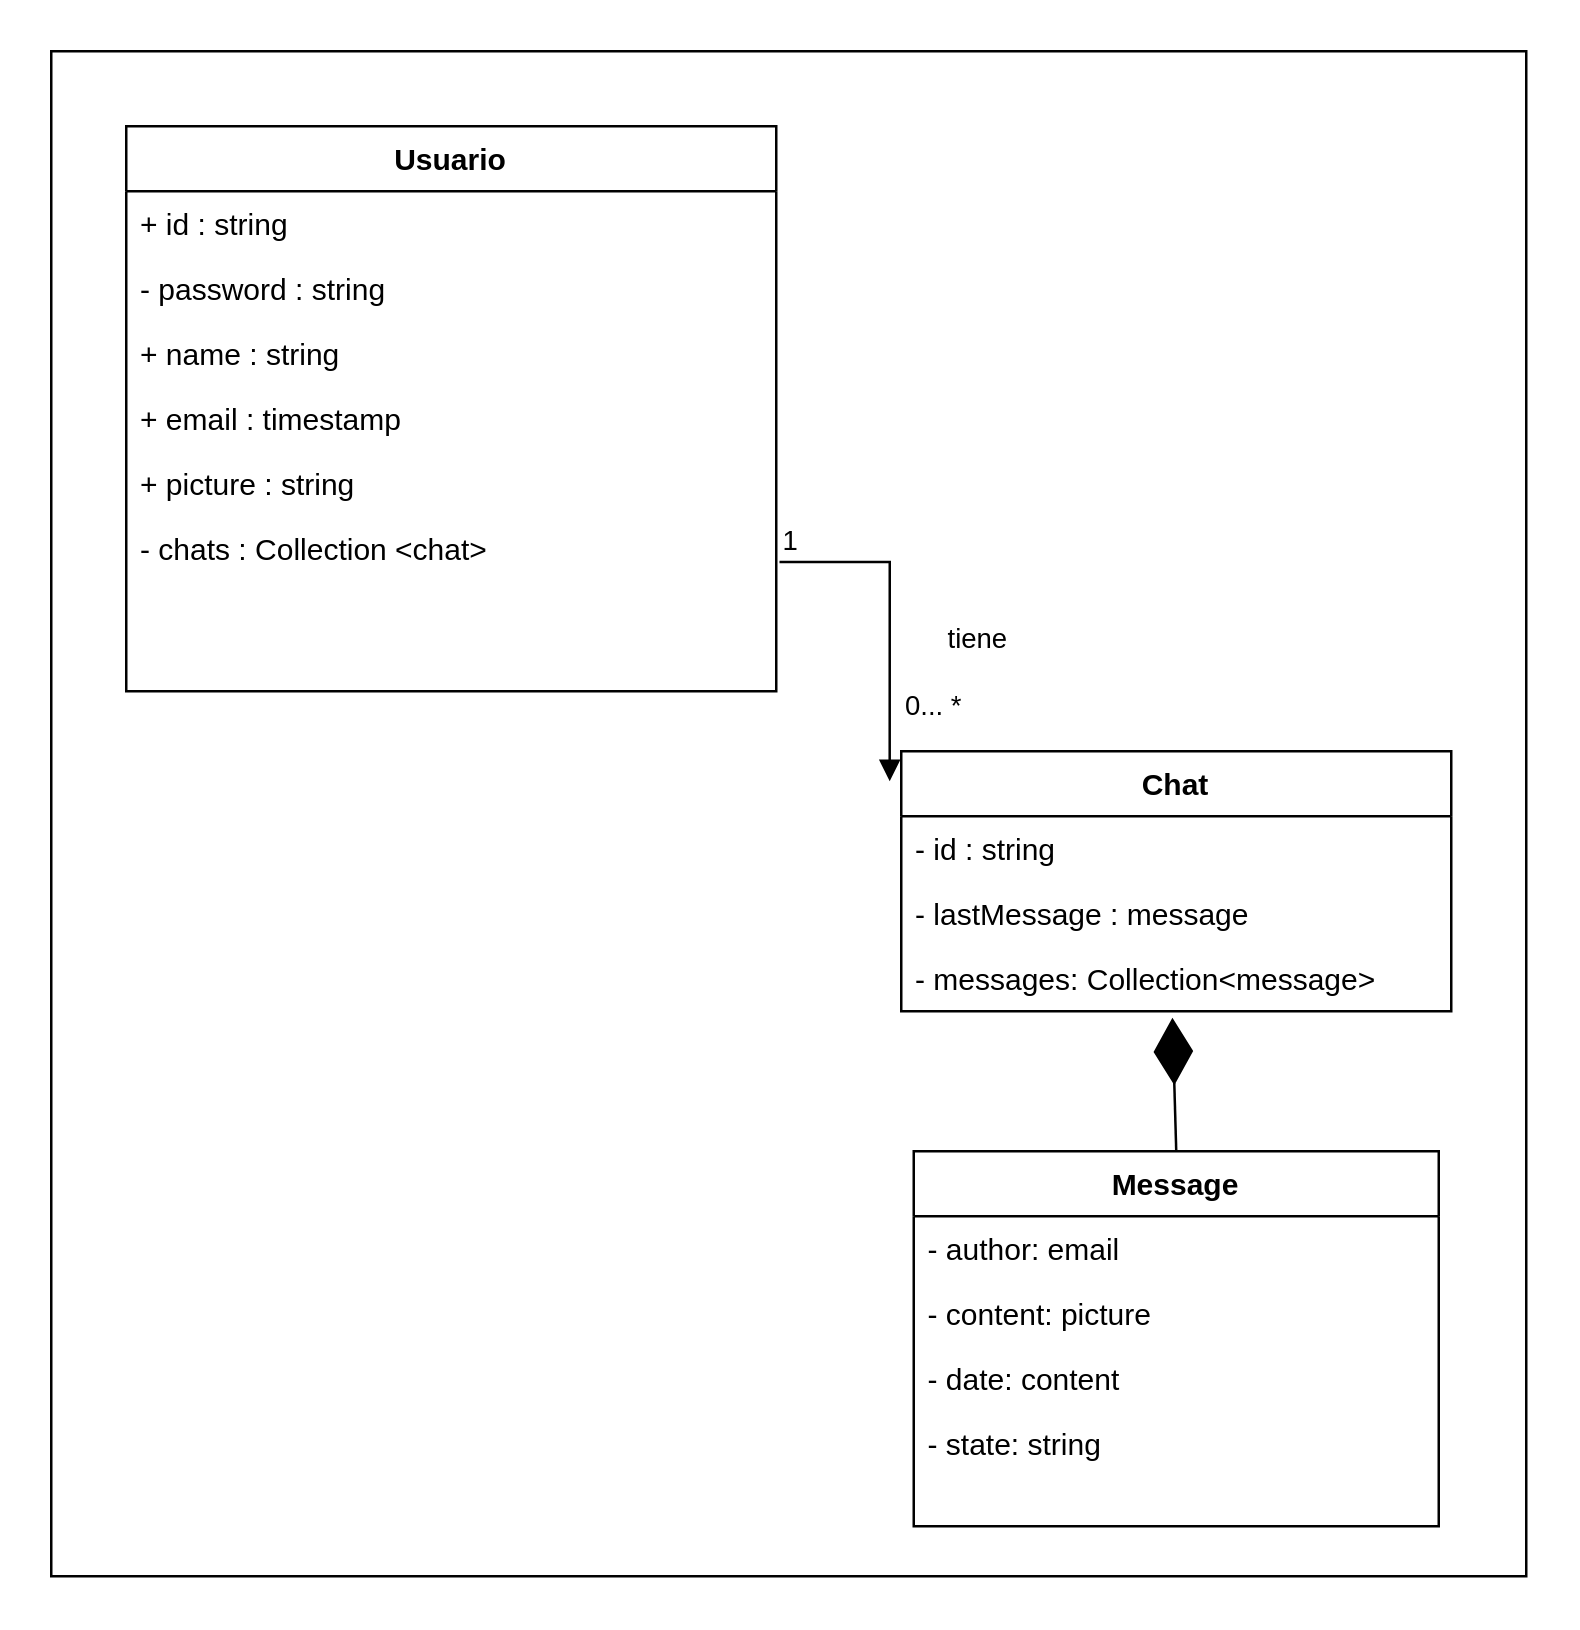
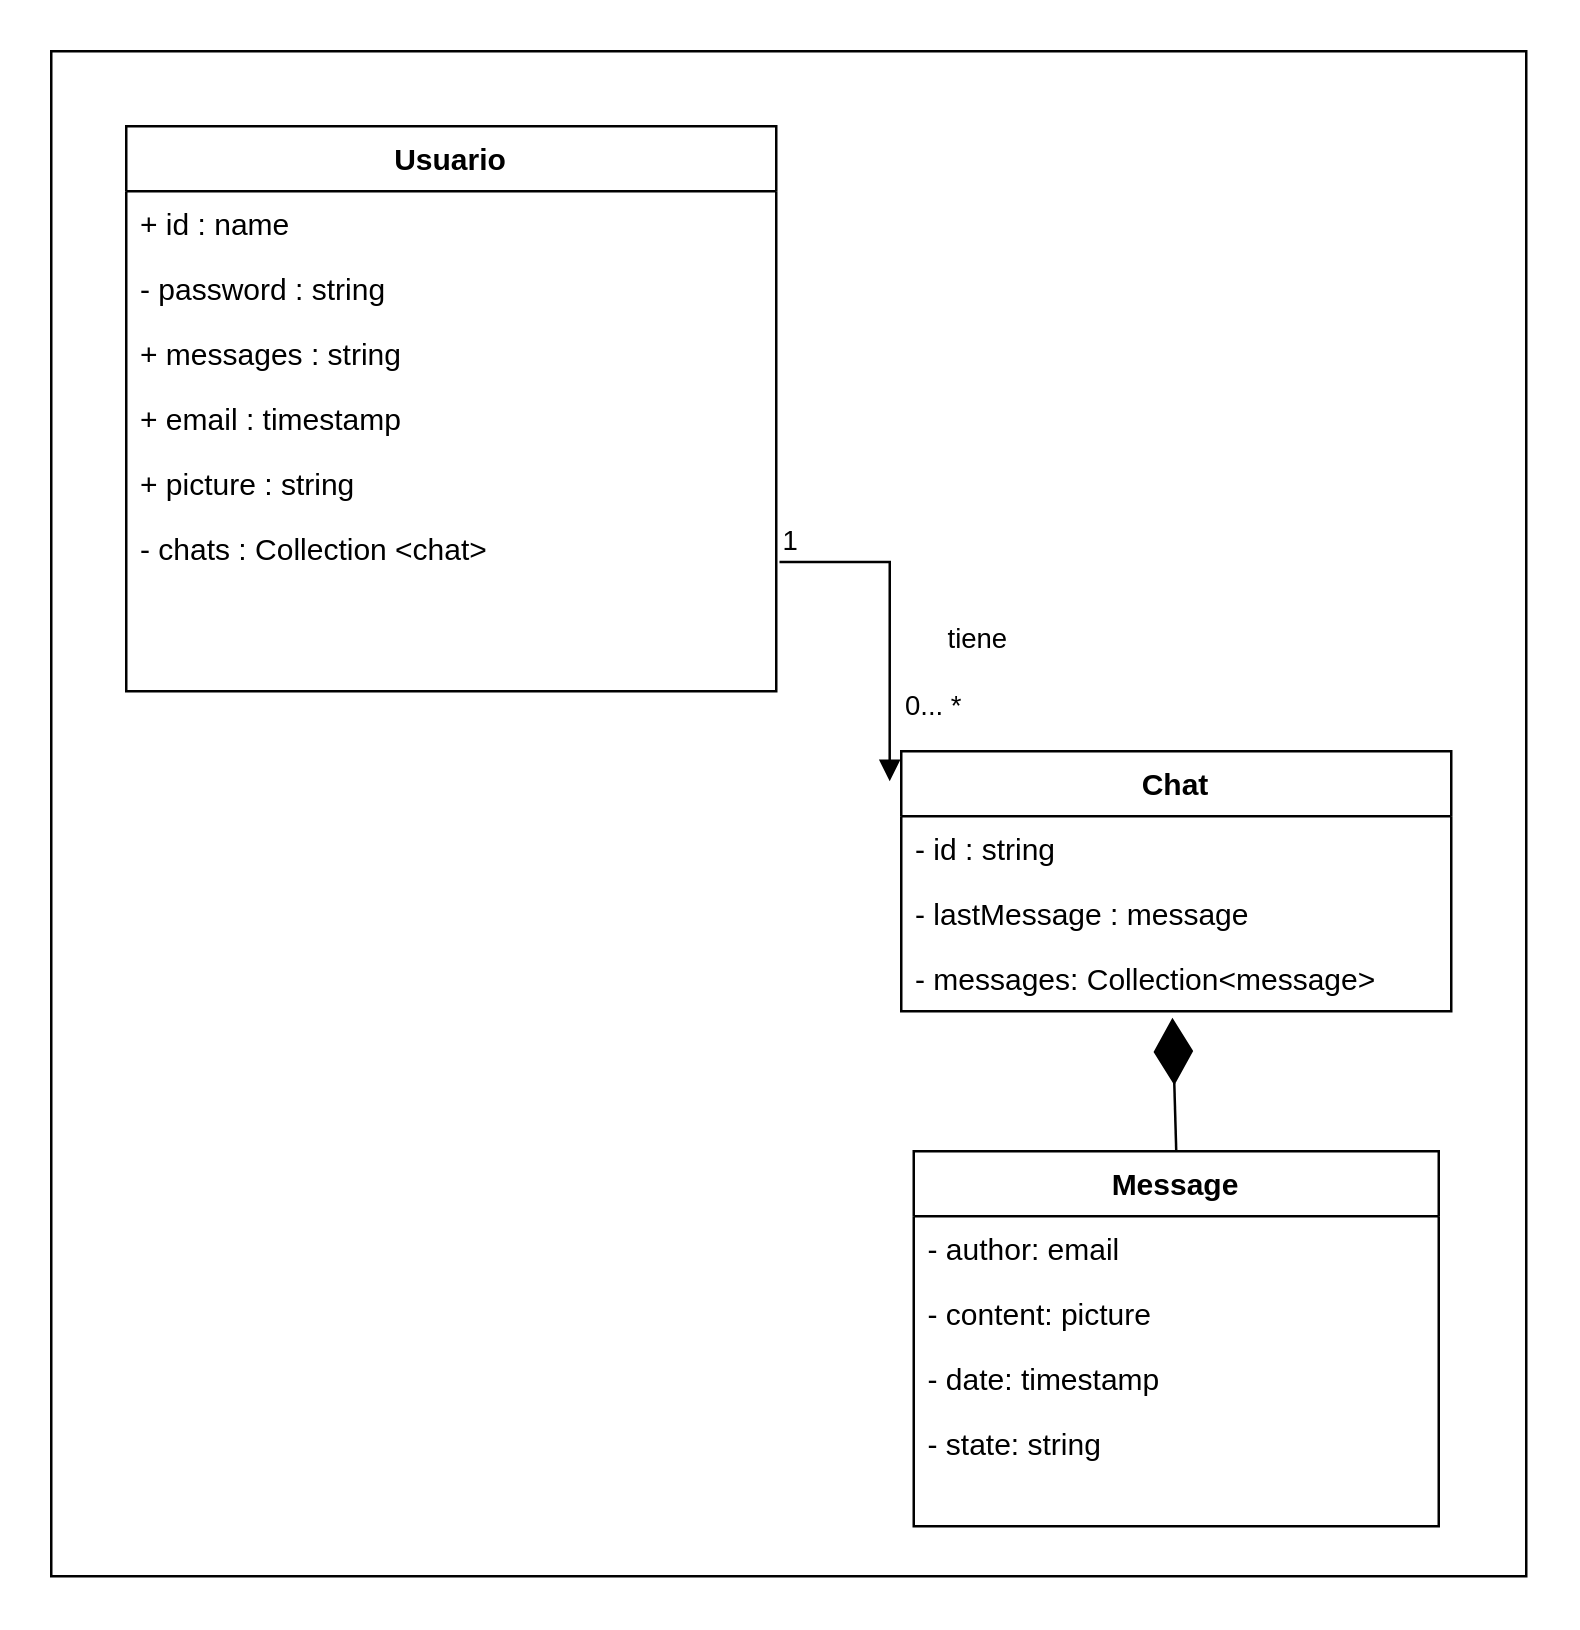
(226, 225) -> (213, 225)
(247, 355) -> (280, 355)
(1042, 1380) -> (1055, 1380)
